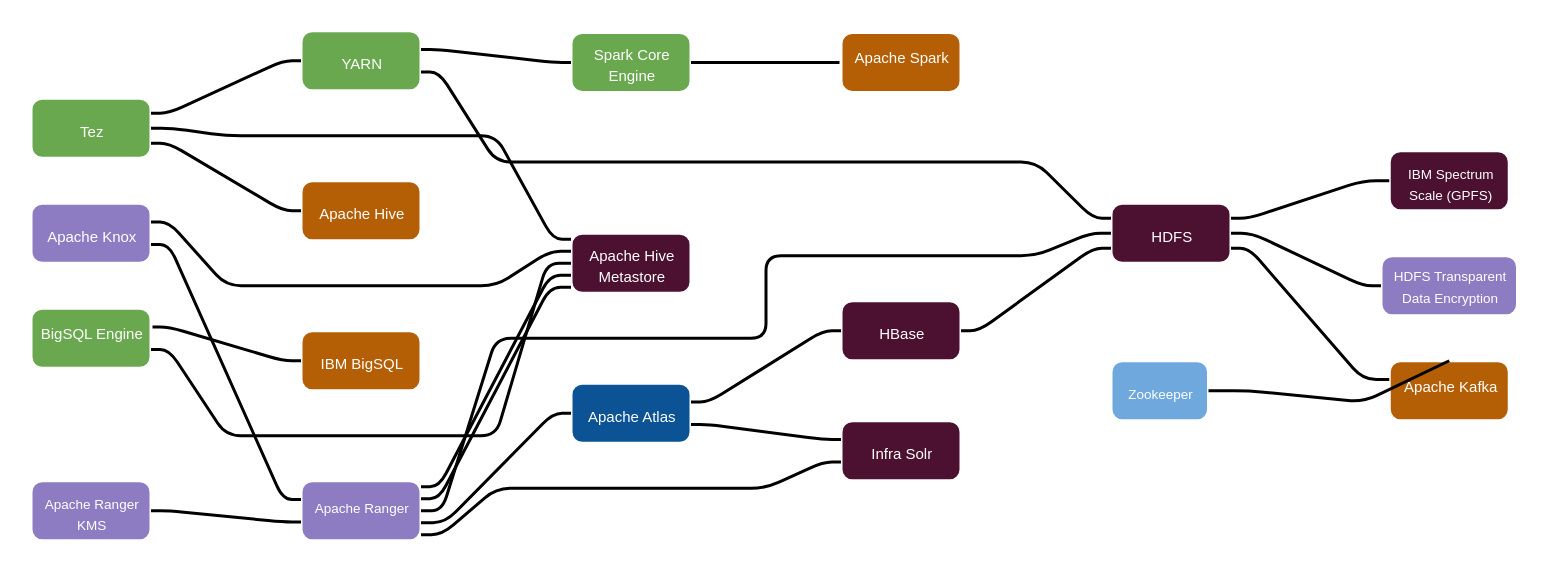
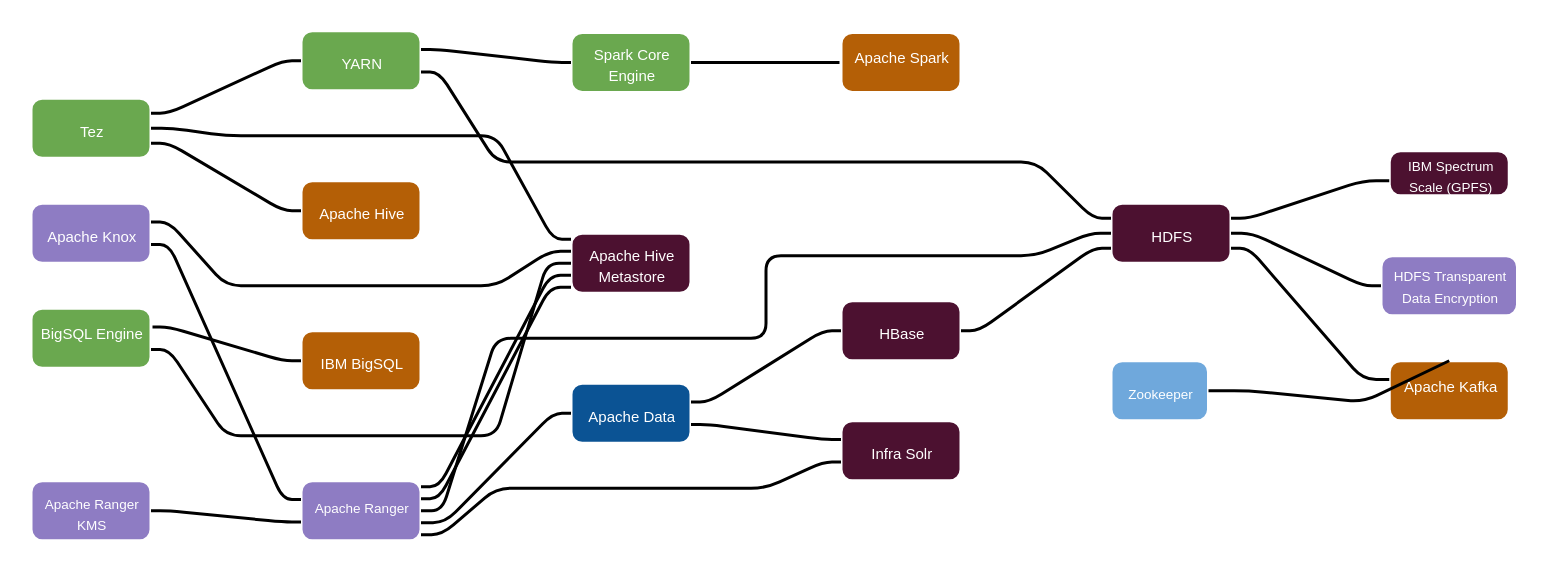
(1449, 181) -> (1449, 173)
(632, 413) -> (632, 413)
